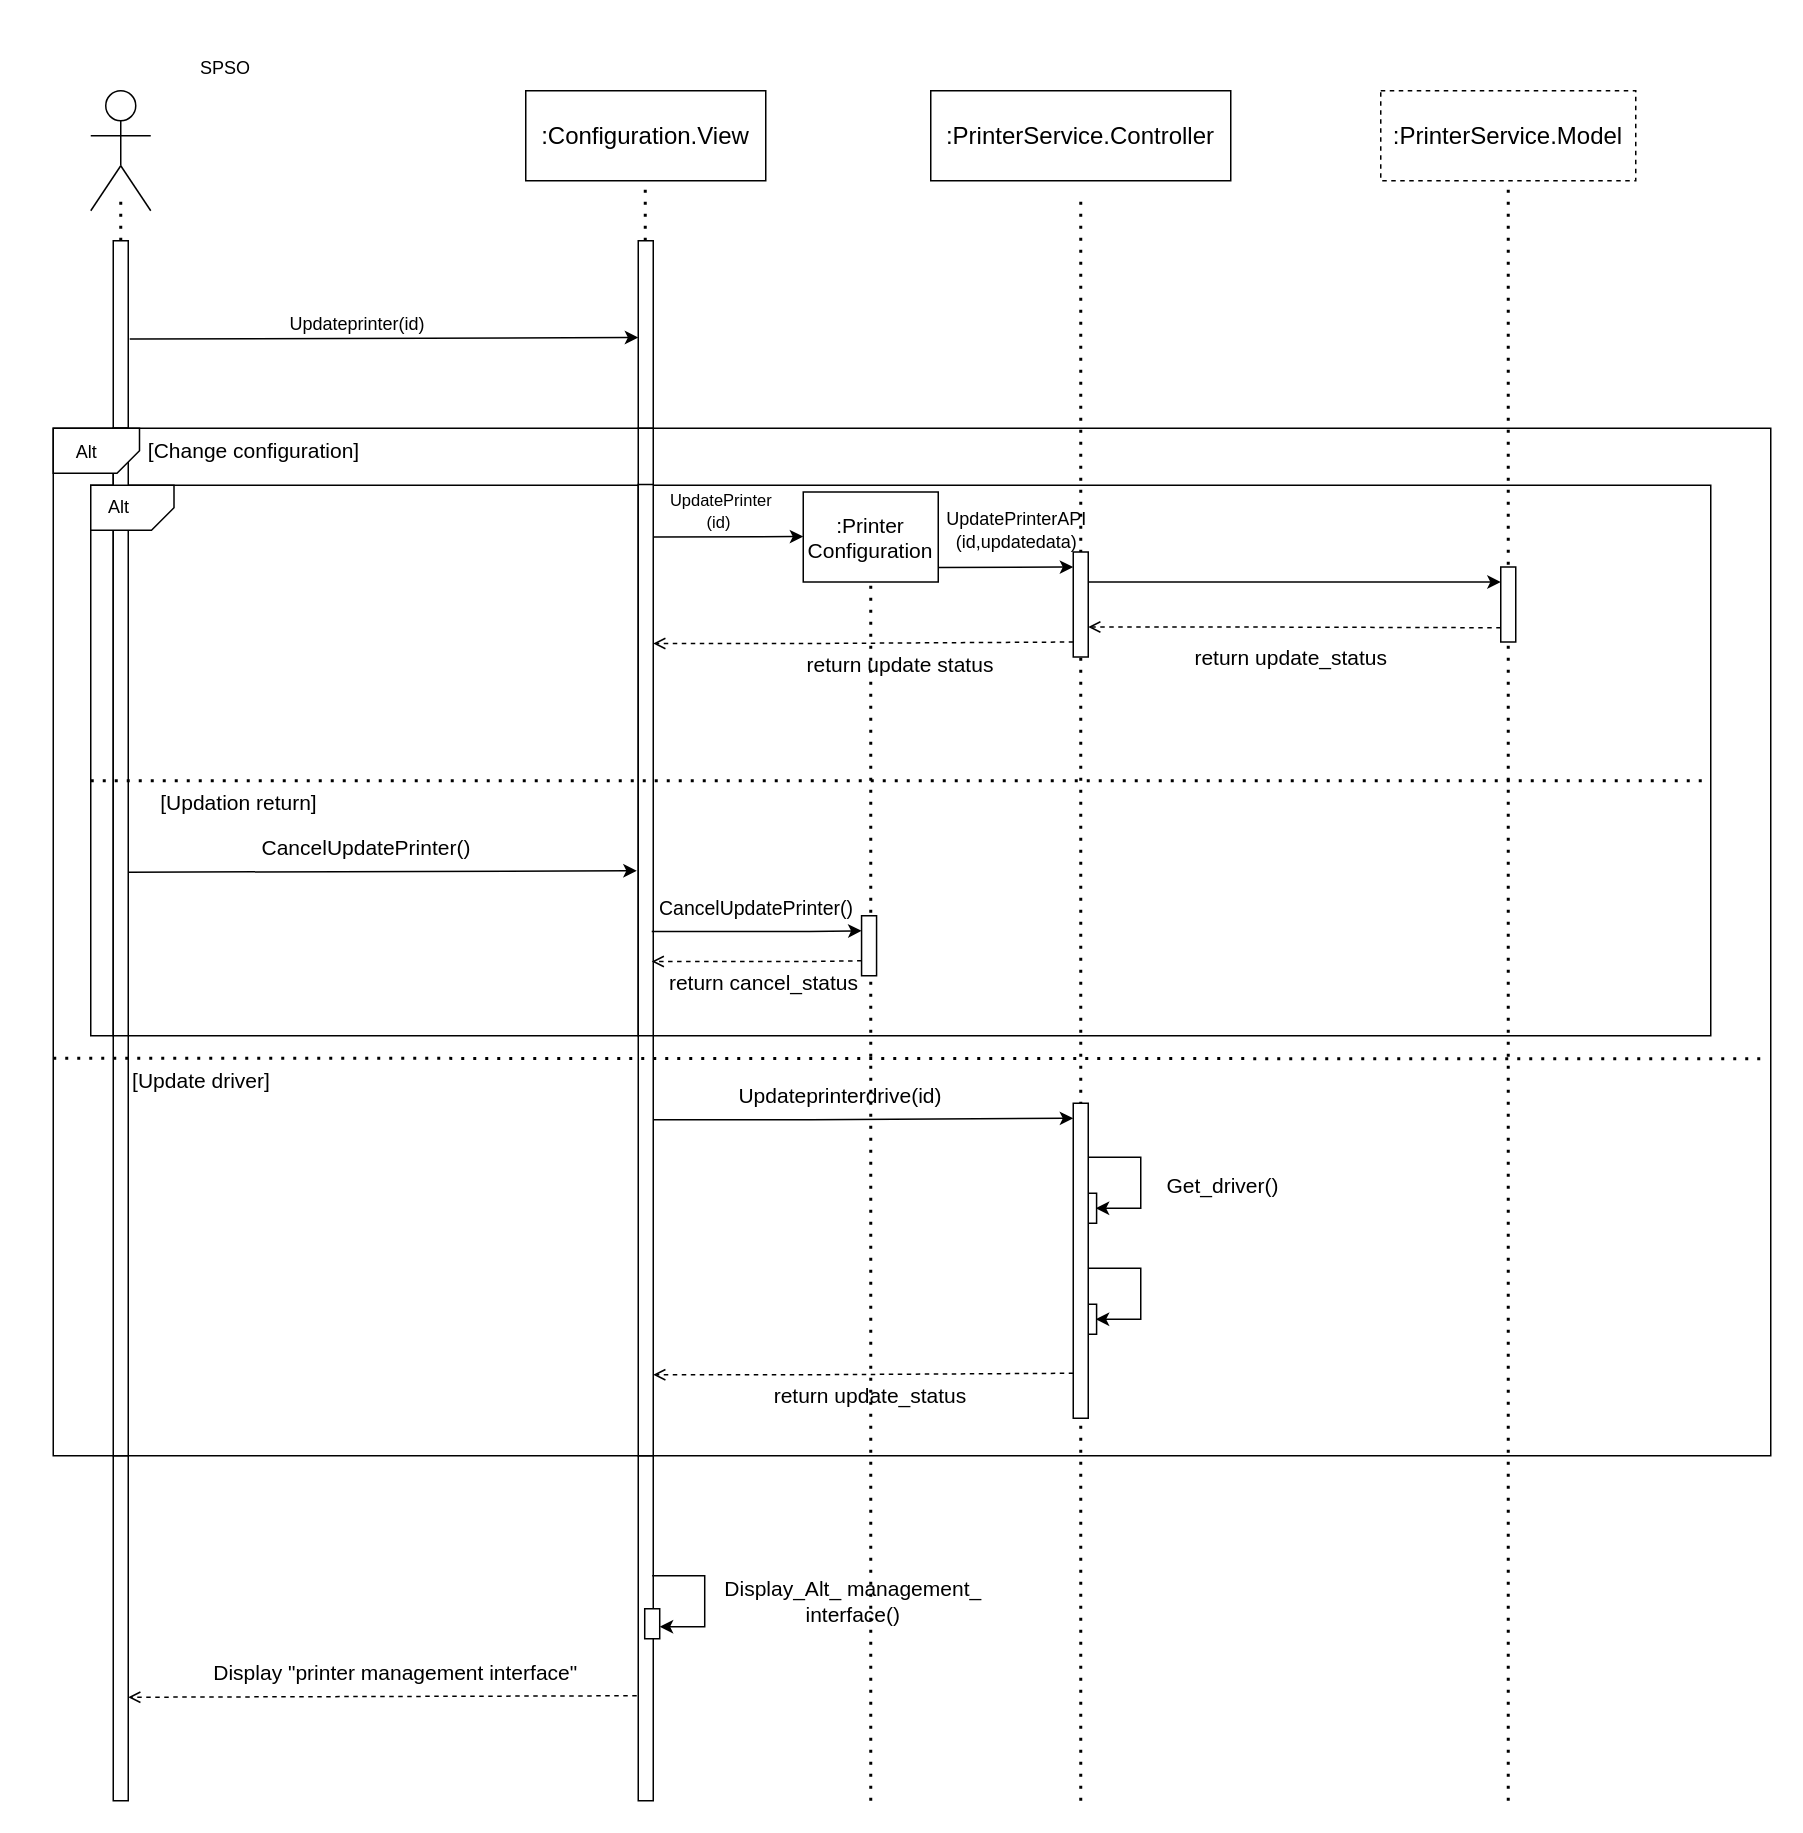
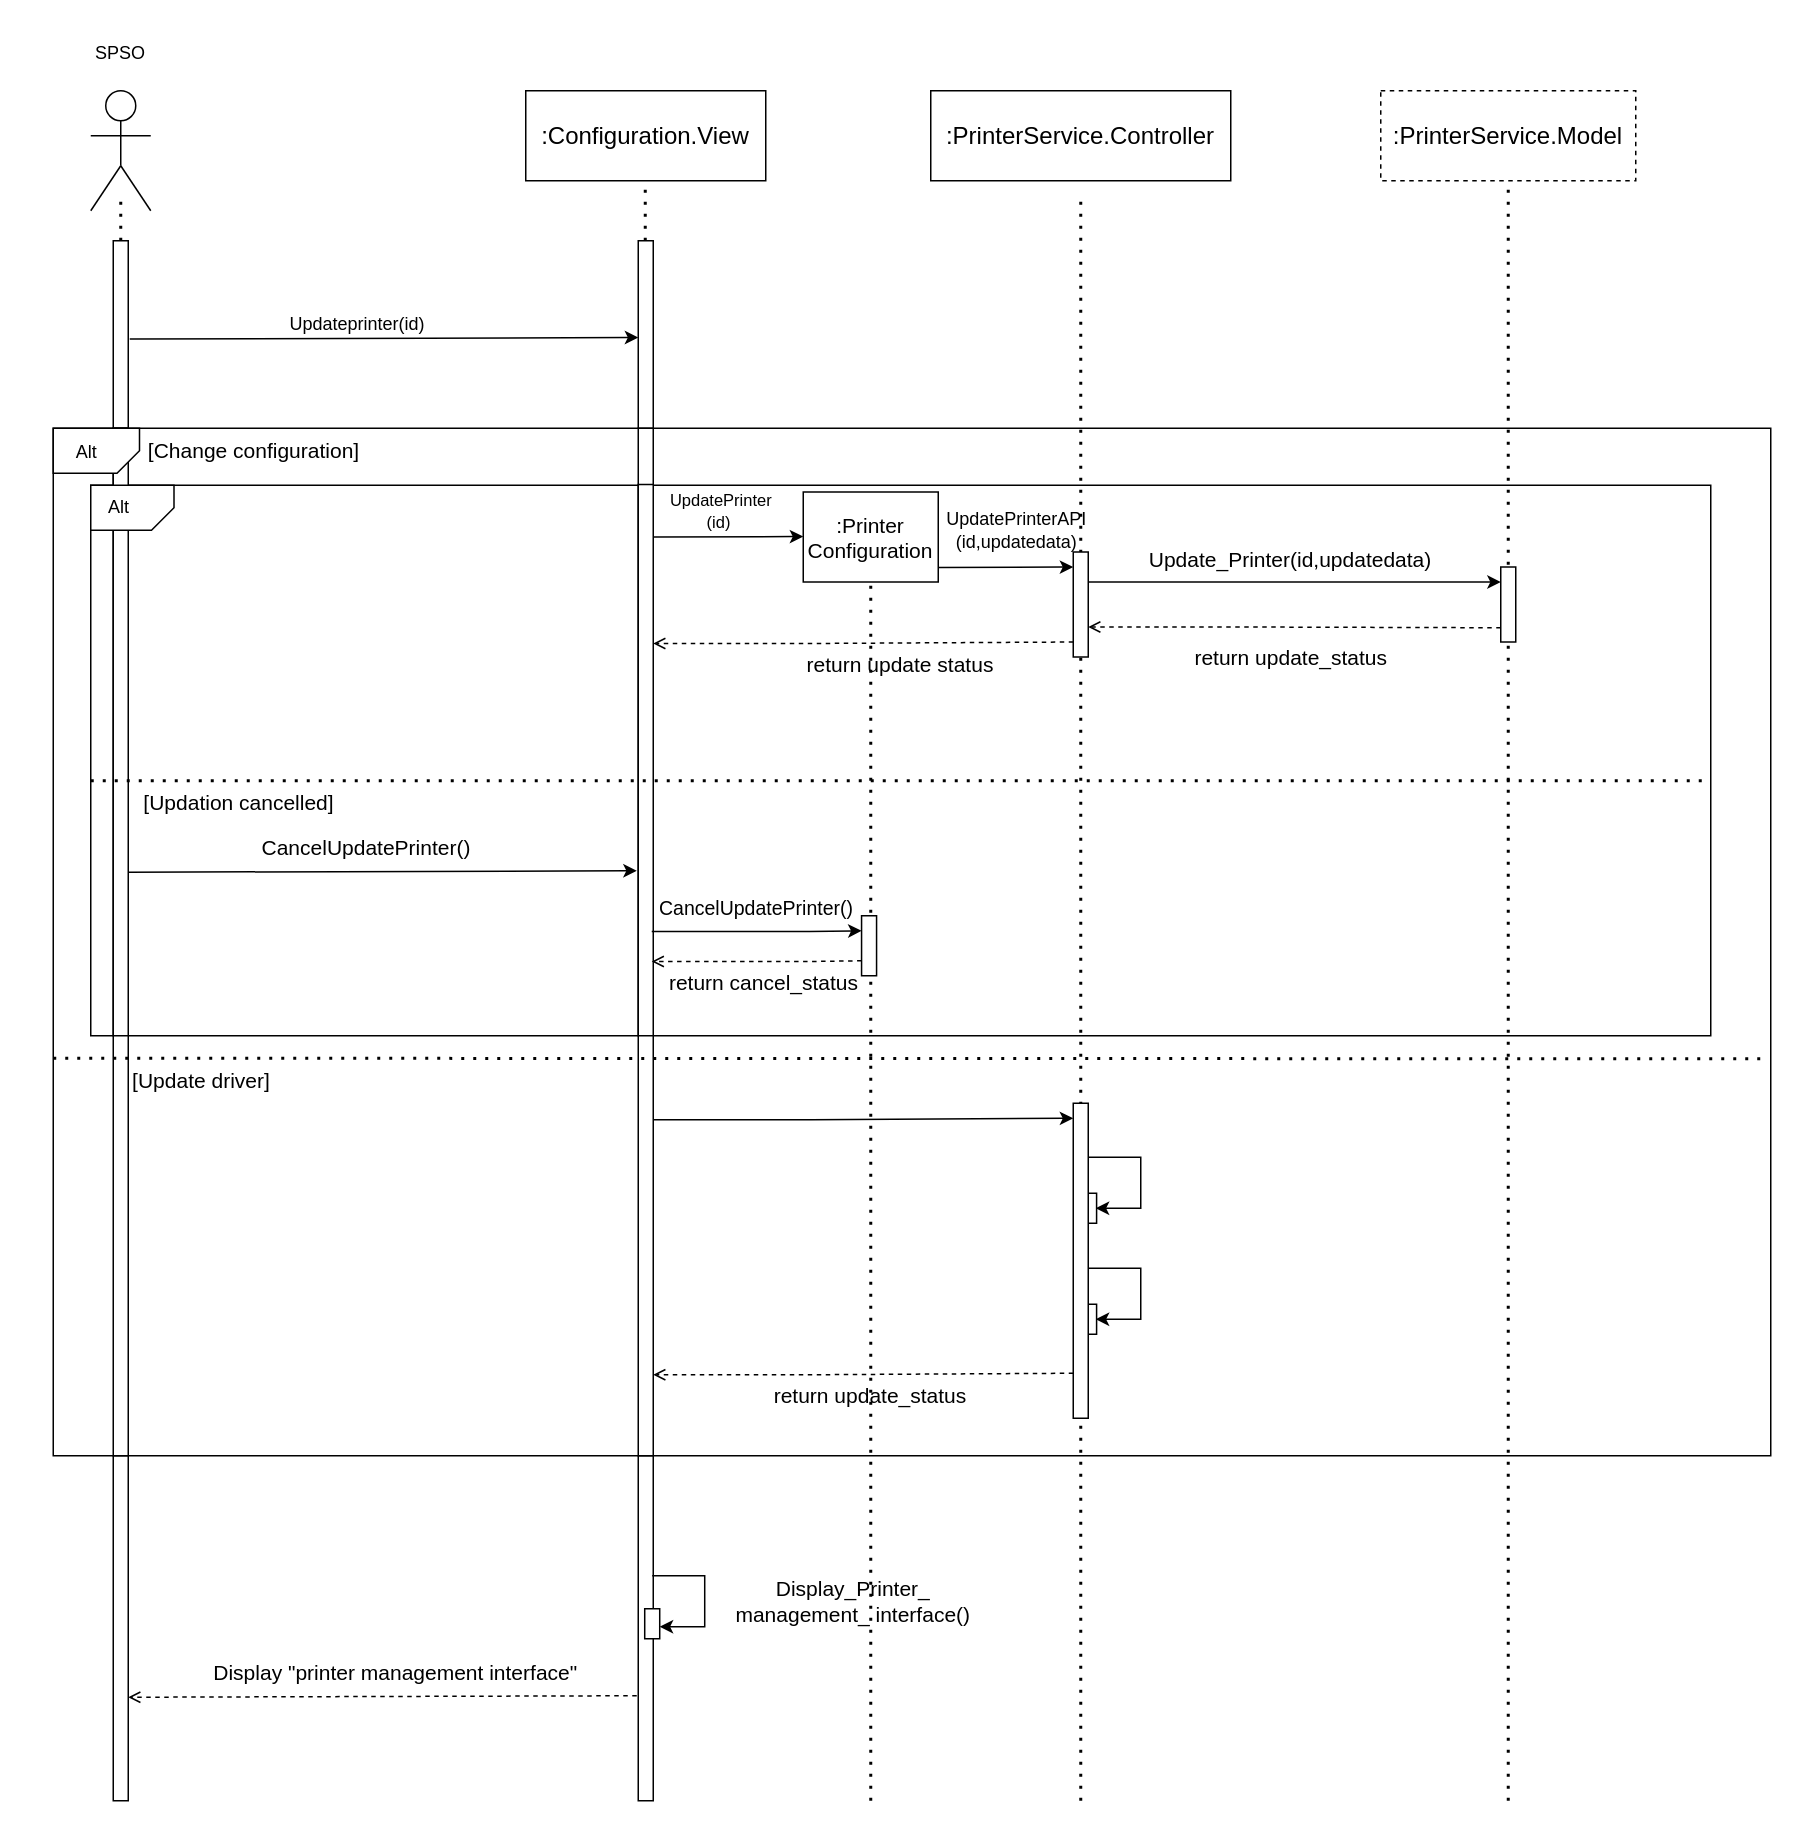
(226, 68) -> (121, 53)
none -> (1291, 560)
(239, 803) -> (239, 803)
(841, 1096) -> none
(1223, 1186) -> none
(854, 1601) -> (854, 1601)
